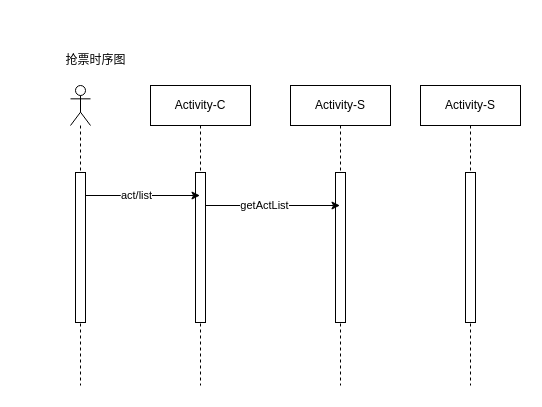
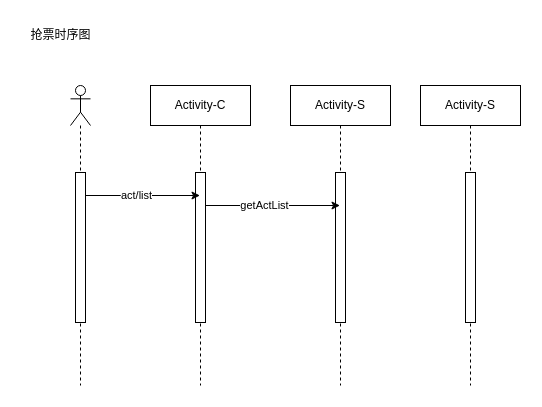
(96, 61) -> (61, 36)
